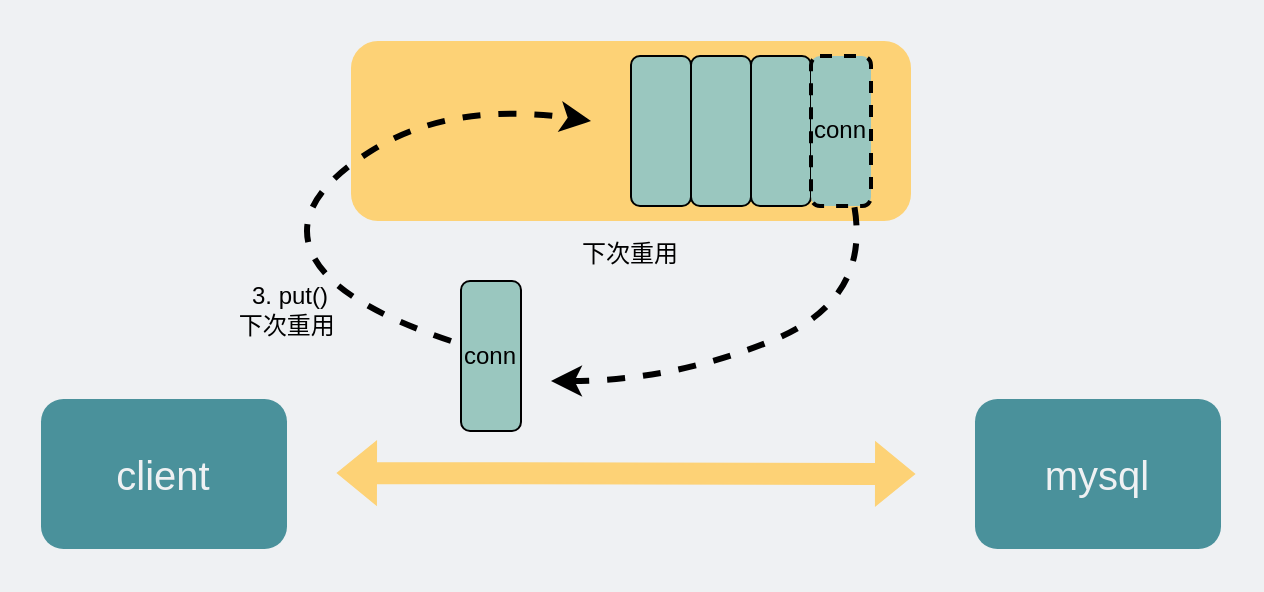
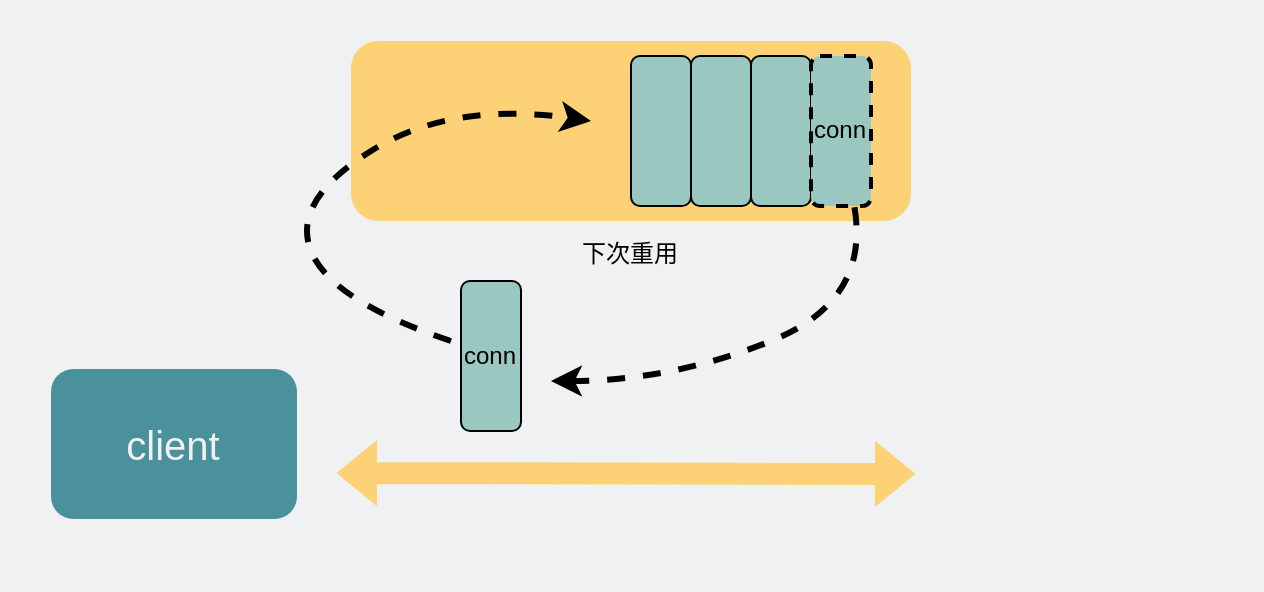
(291, 311) -> none
(164, 474) -> (174, 444)
(1098, 474) -> none
